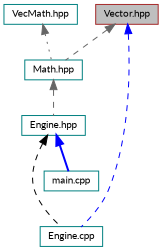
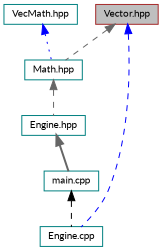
(48, 47) -> (48, 47)
(64, 158) -> (64, 158)
(34, 189) -> (71, 214)
